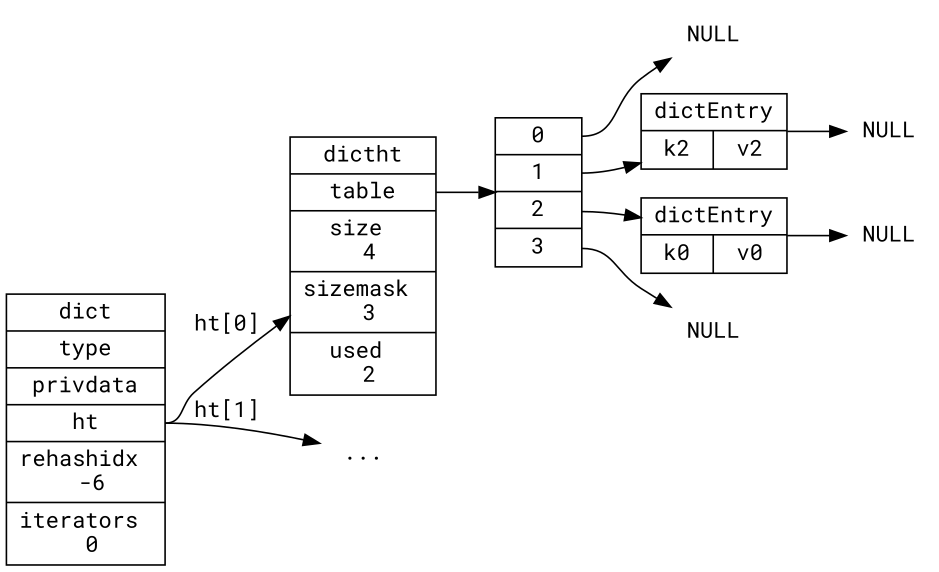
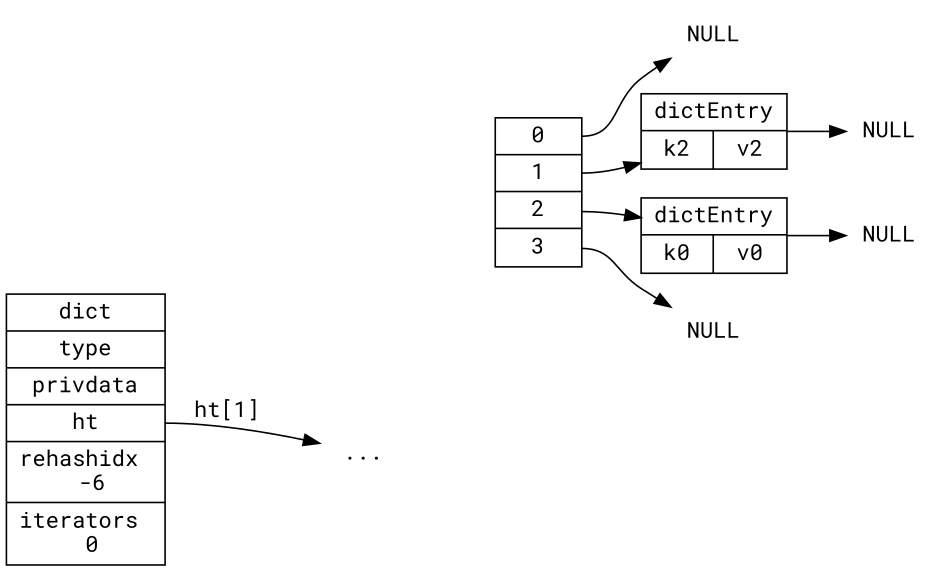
(363, 266) -> none
